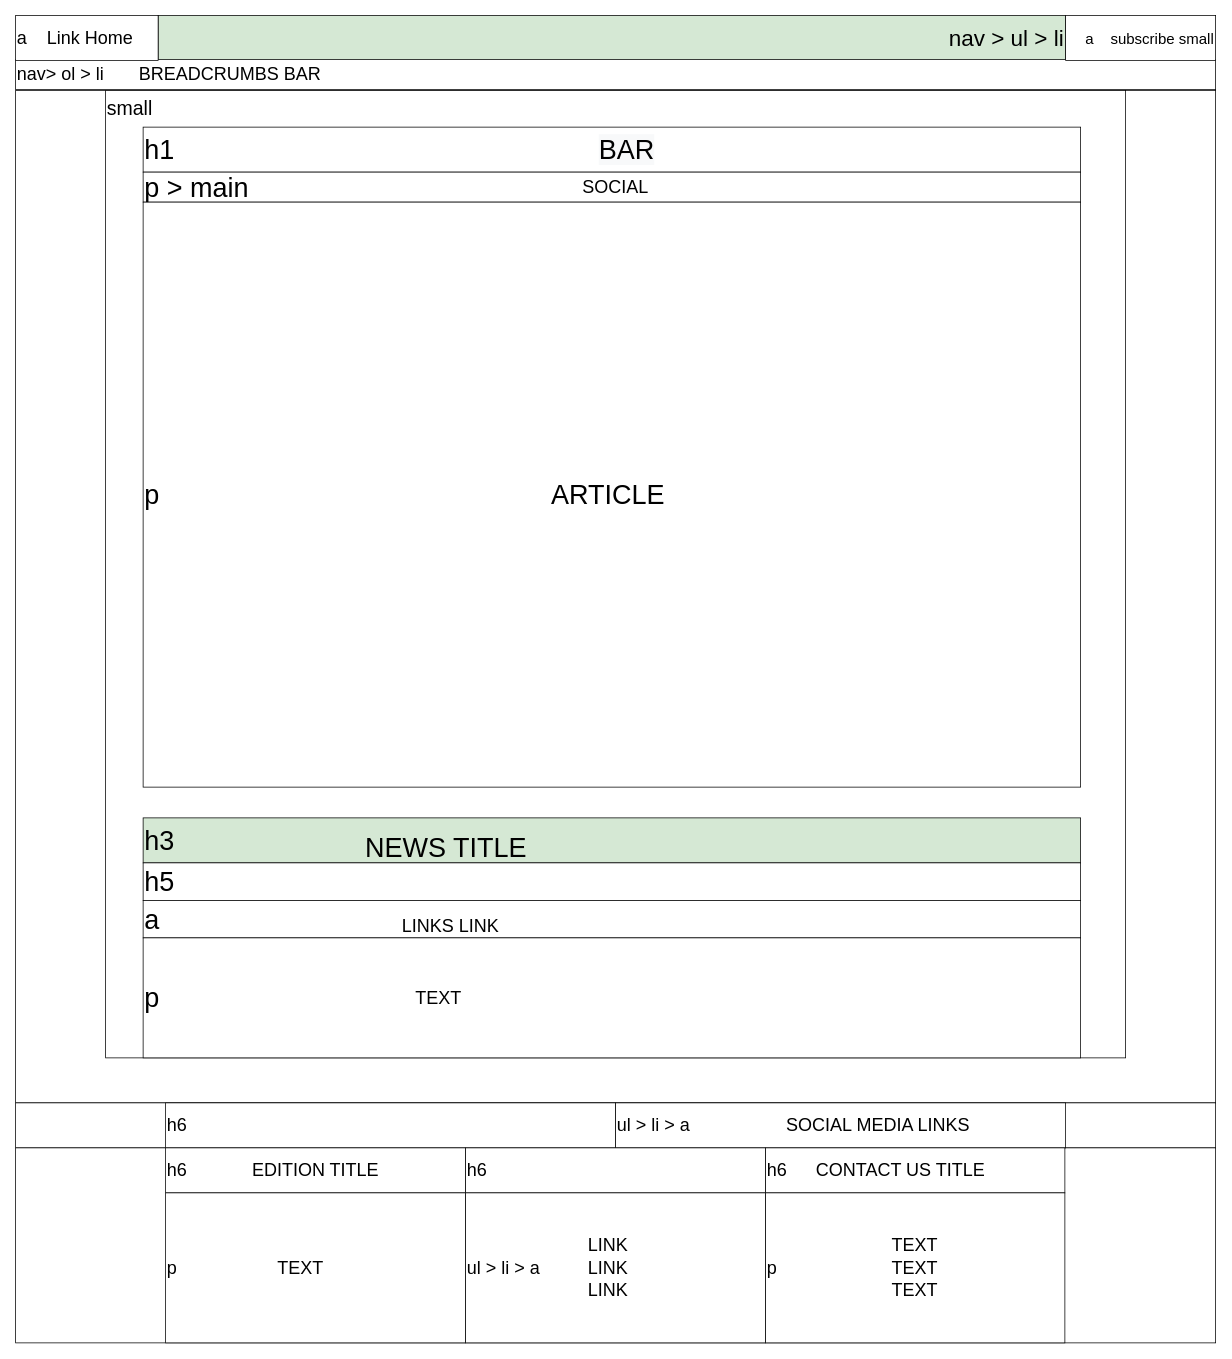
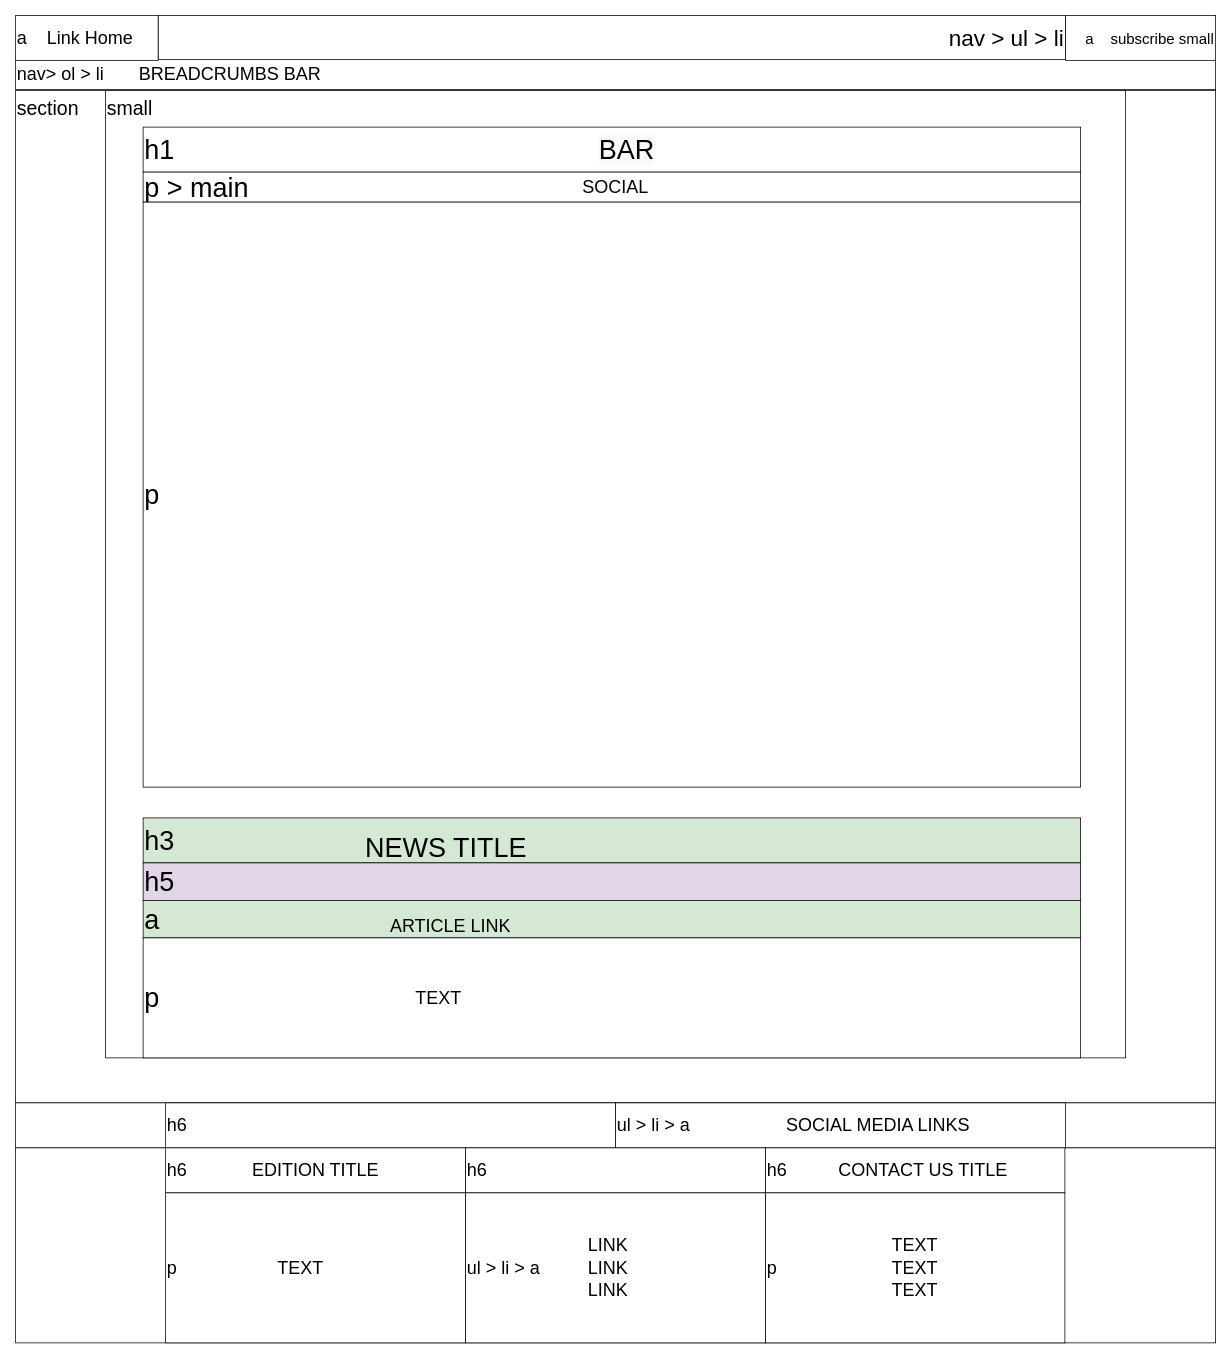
(612, 38) -> (612, 38)
none -> (60, 108)
(608, 495) -> none
(612, 882) -> (612, 882)
(612, 919) -> (612, 919)
(450, 927) -> (450, 927)
(900, 1170) -> (923, 1170)
